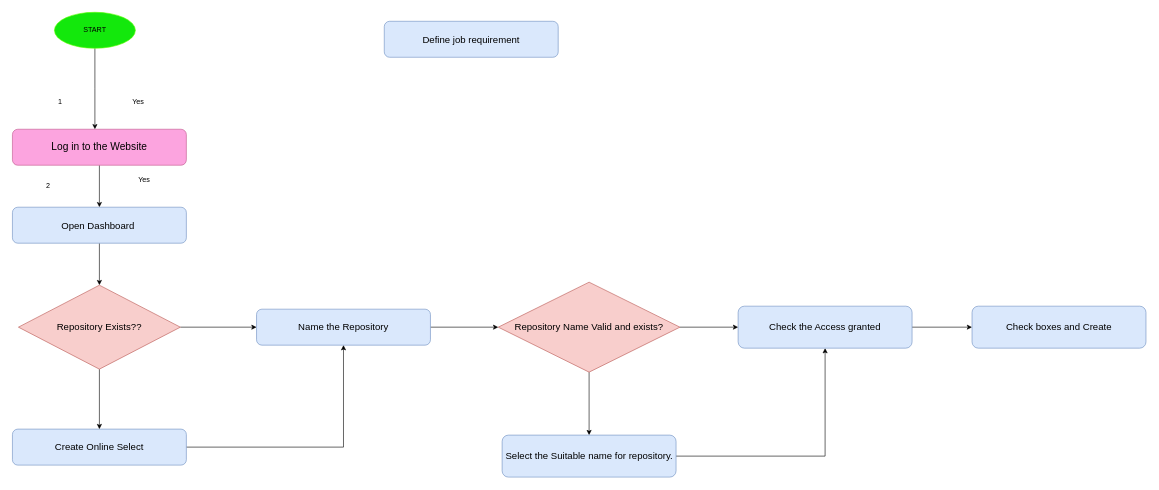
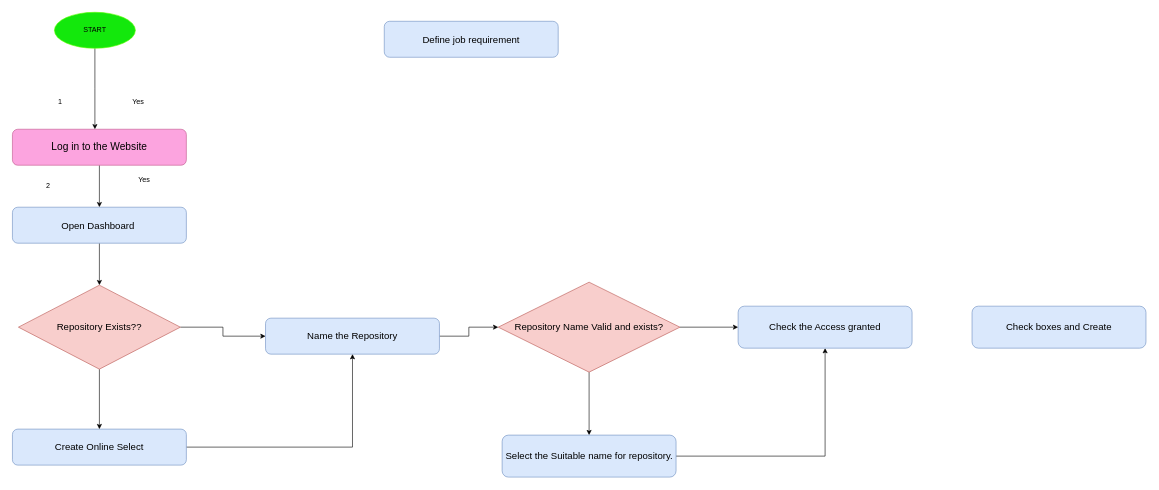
(344, 327) -> (353, 336)
(966, 327) -> none
